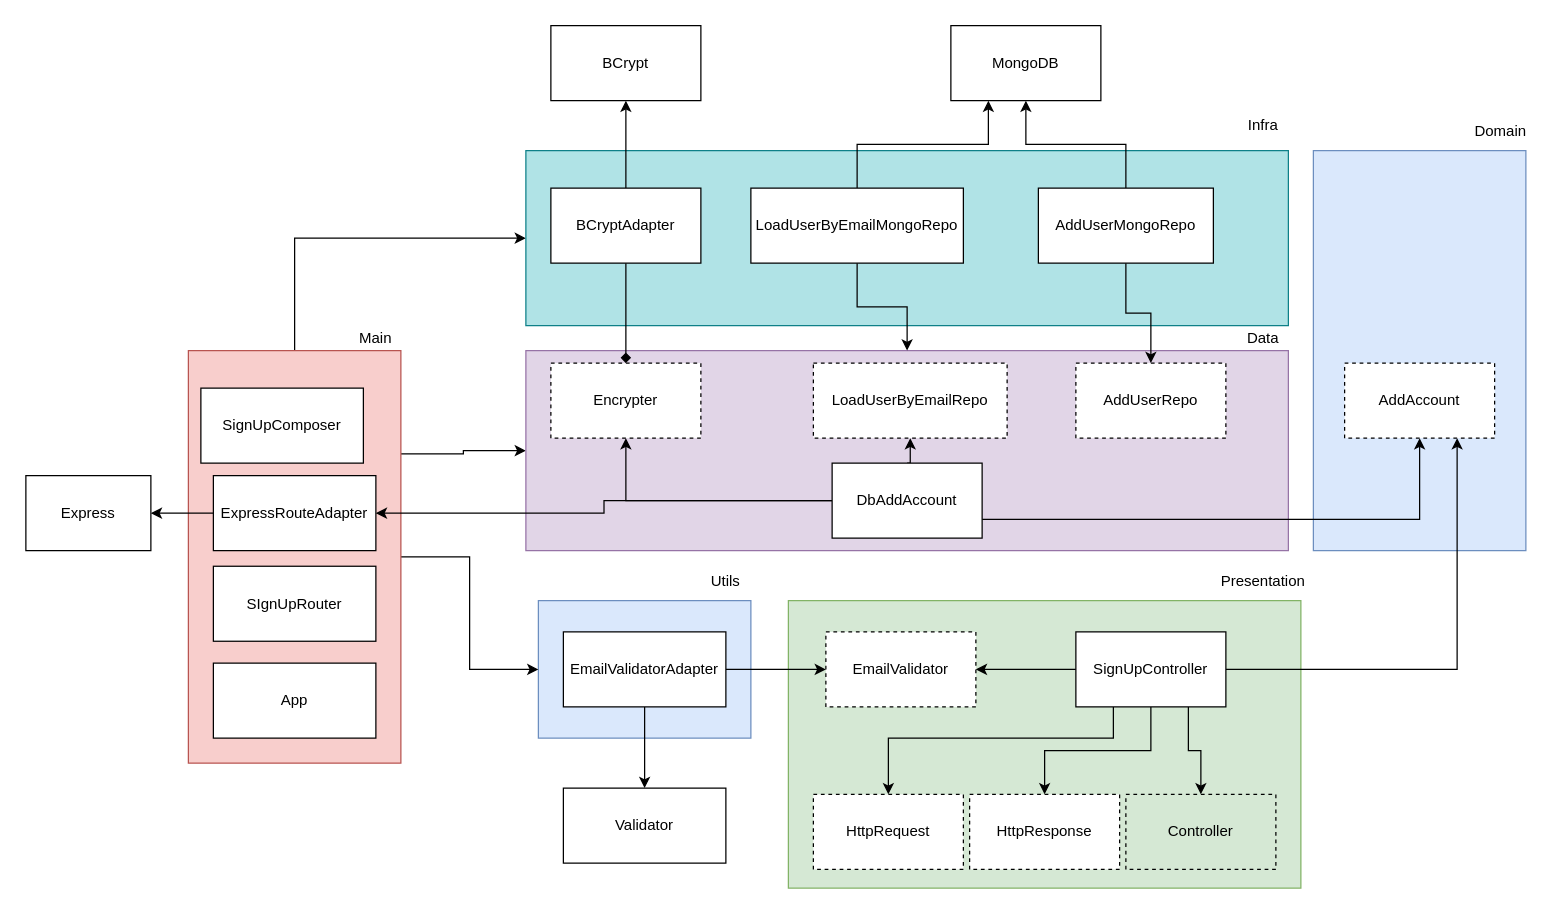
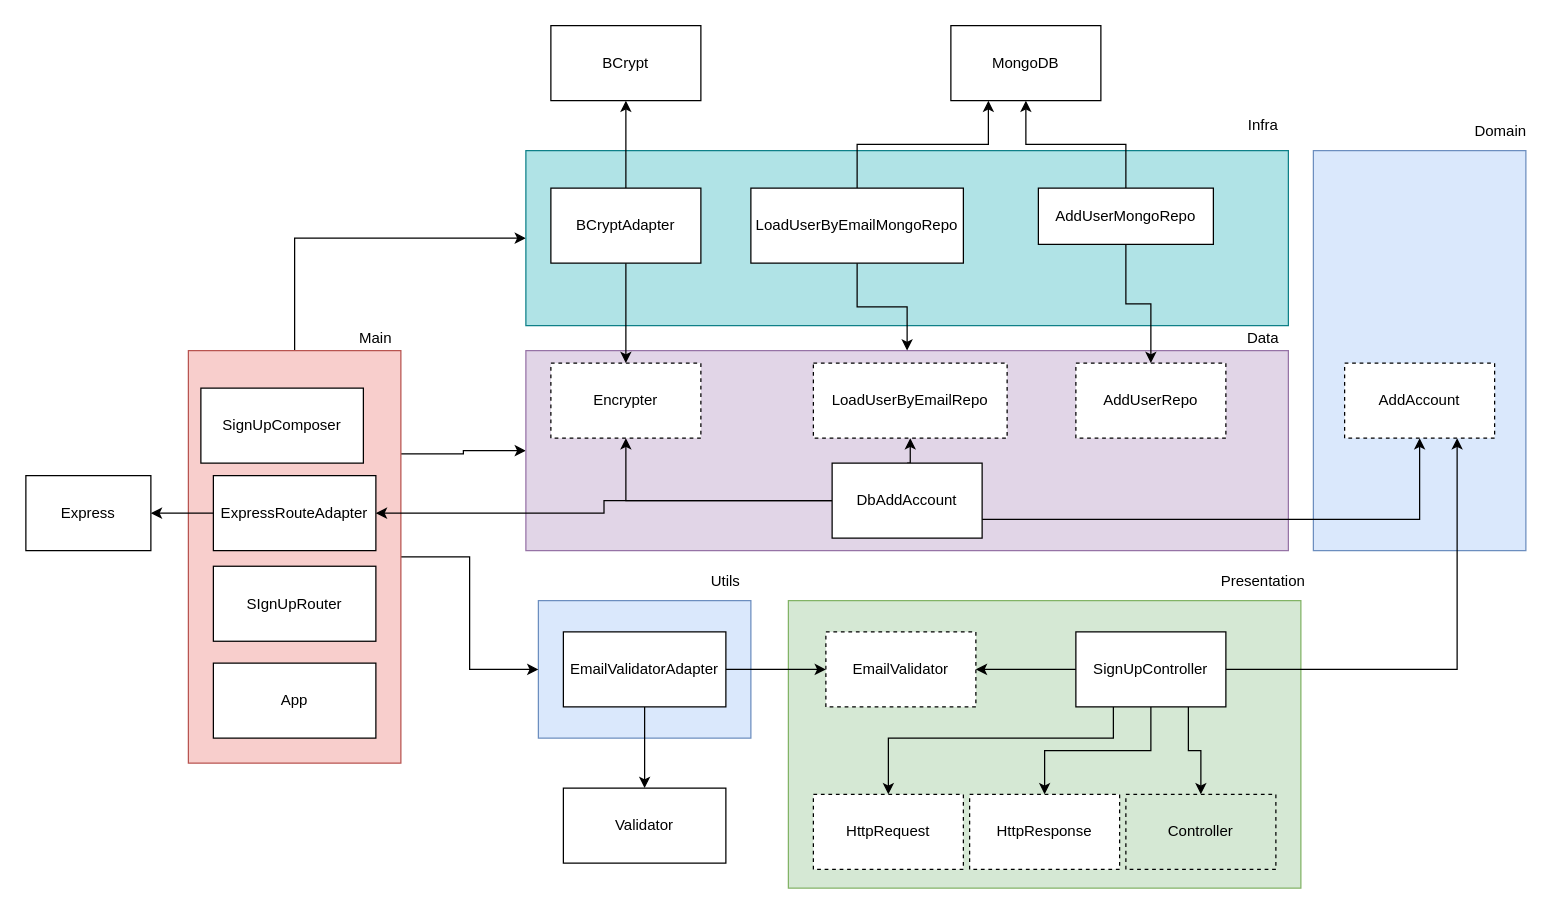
(1126, 226) -> (1126, 216)
(626, 352) -> (626, 353)
